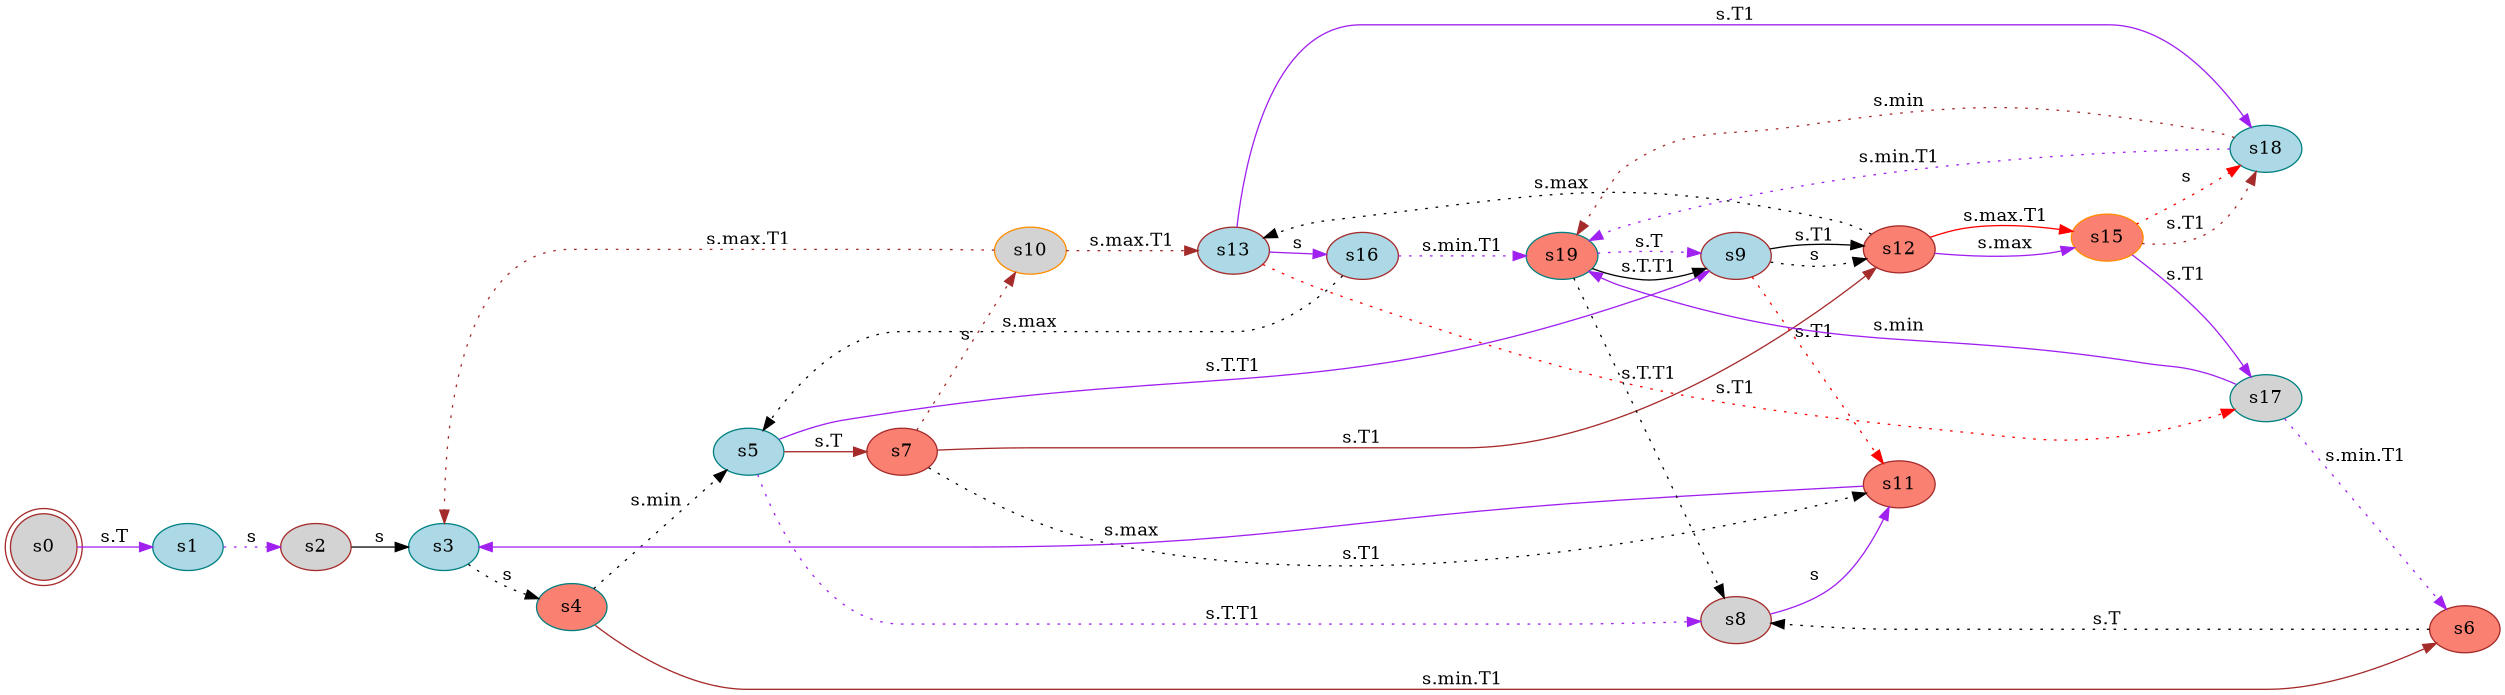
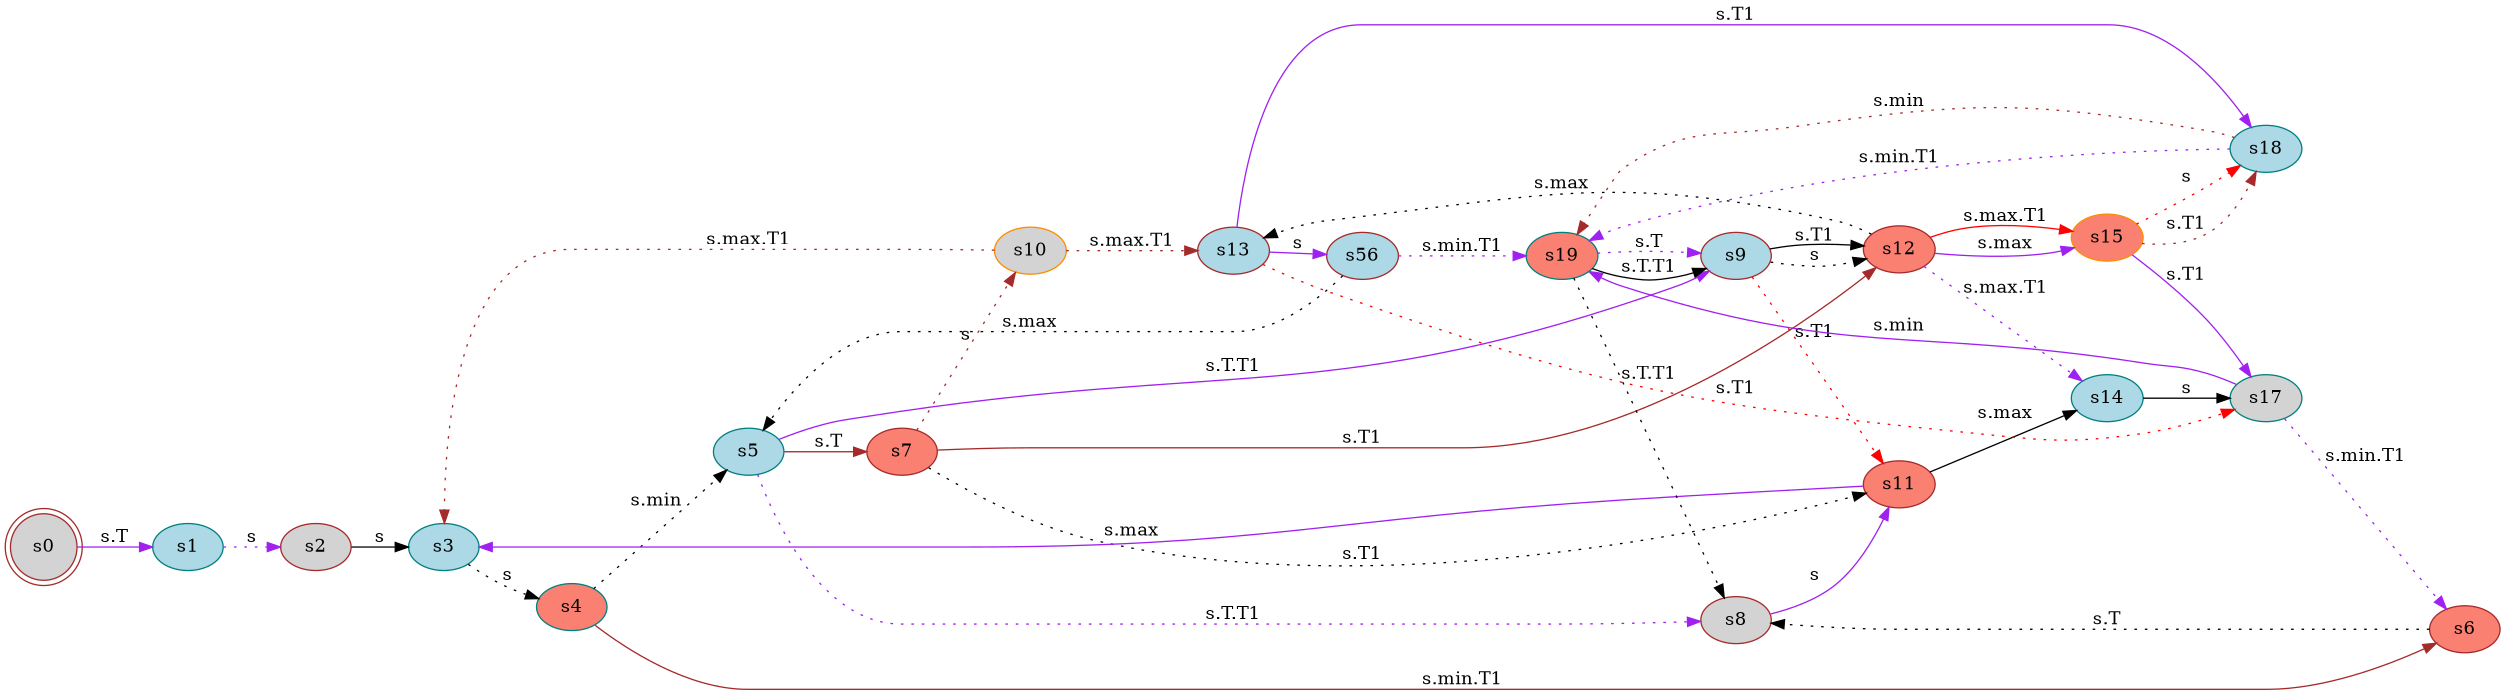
(1363, 256) -> (1363, 256)
none -> (2107, 398)
